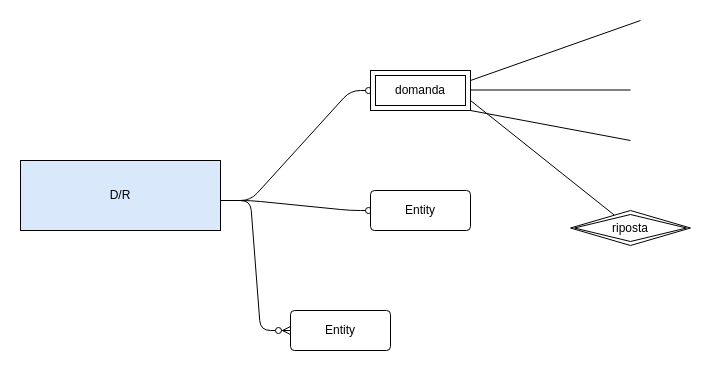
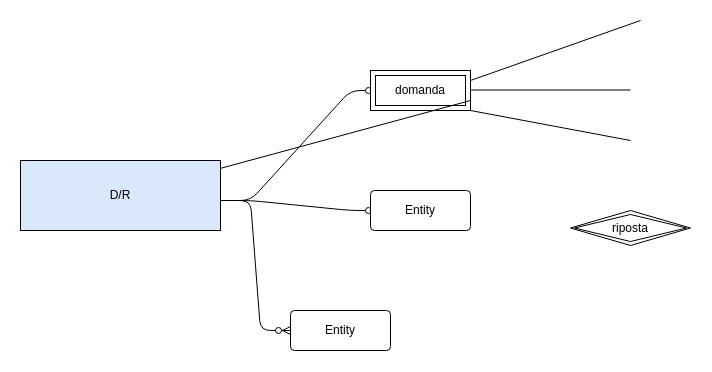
(542, 158) -> (346, 134)
